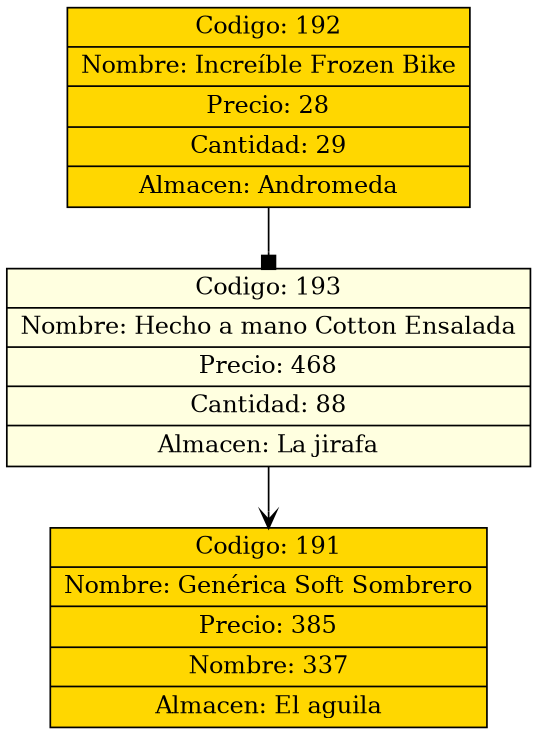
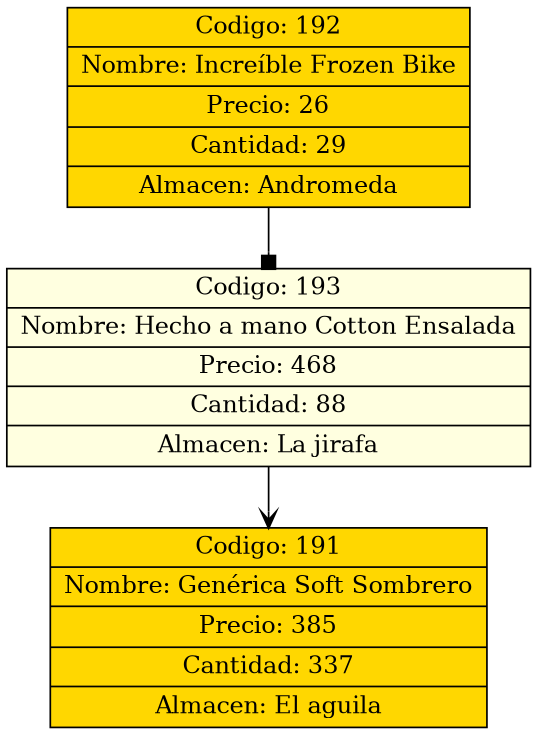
(269, 106) -> (269, 106)
(269, 666) -> (269, 666)
